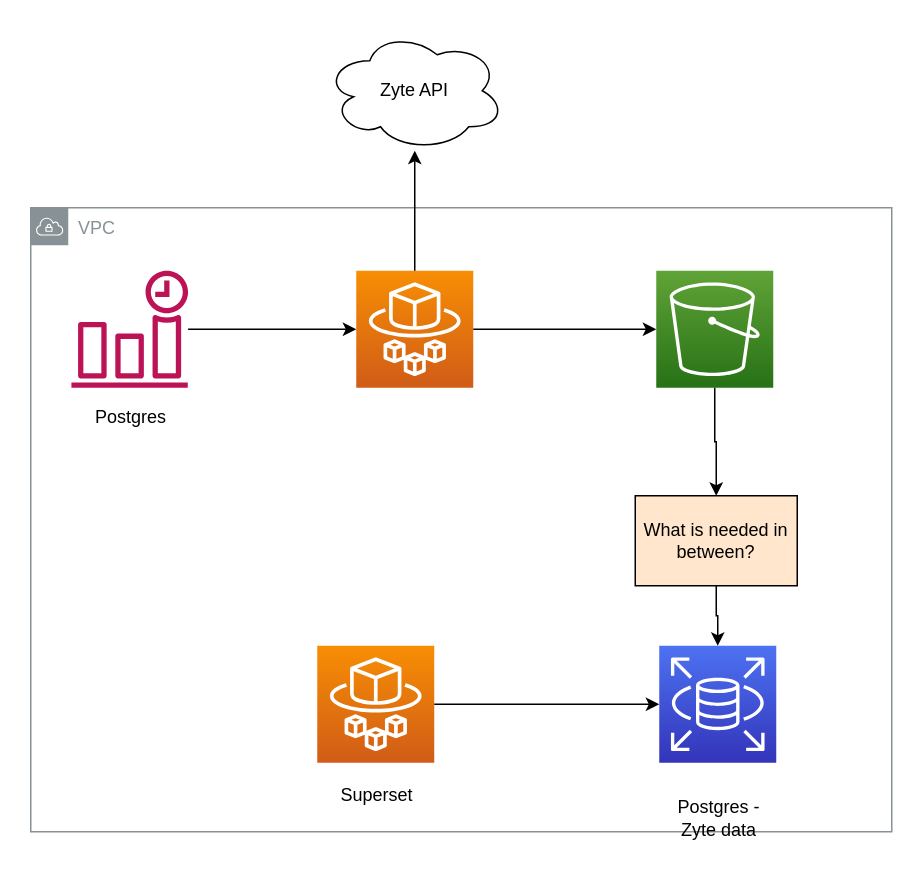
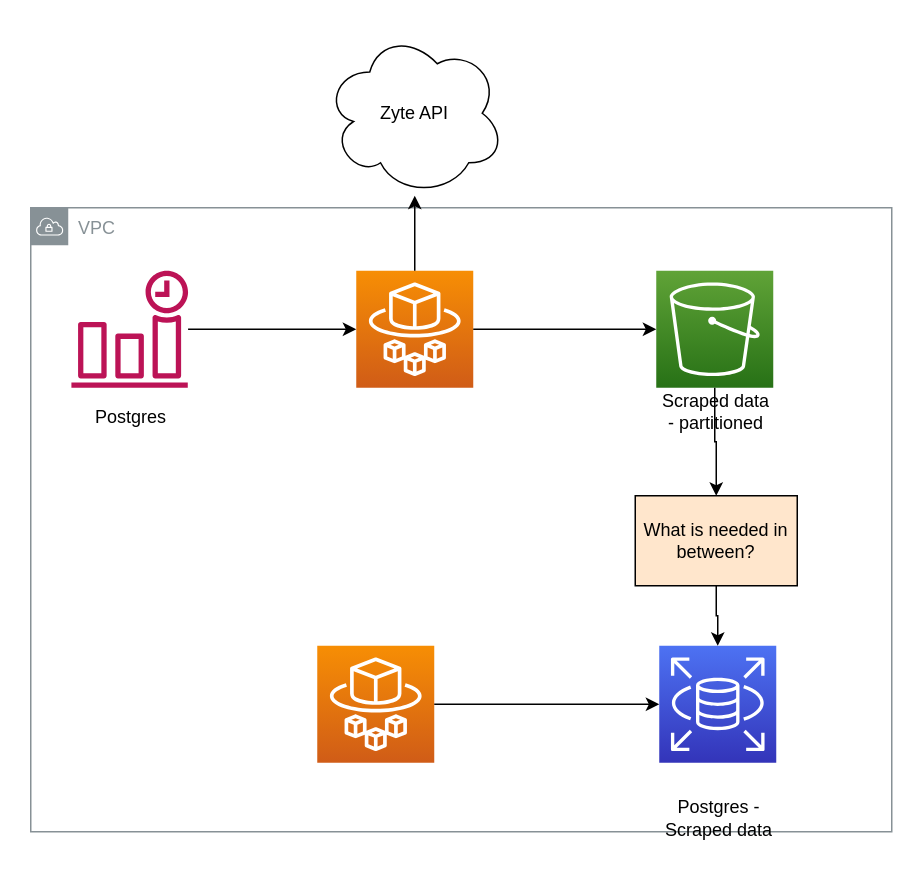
(415, 91) -> (415, 113)
none -> (716, 412)
(377, 796) -> none
(719, 818) -> (719, 818)
